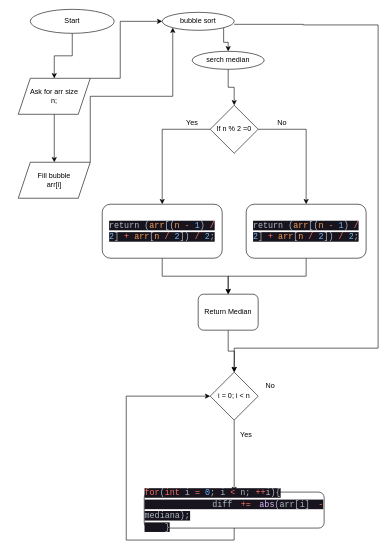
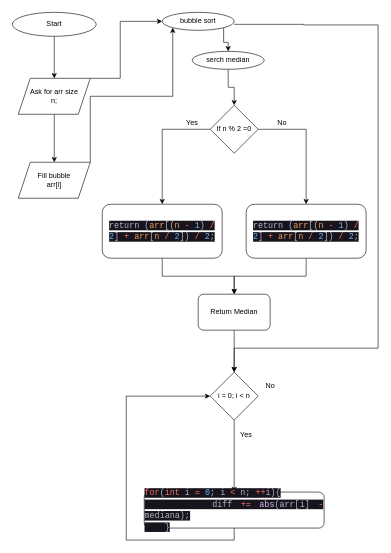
(72, 21) -> (54, 24)
(228, 312) -> (234, 312)
